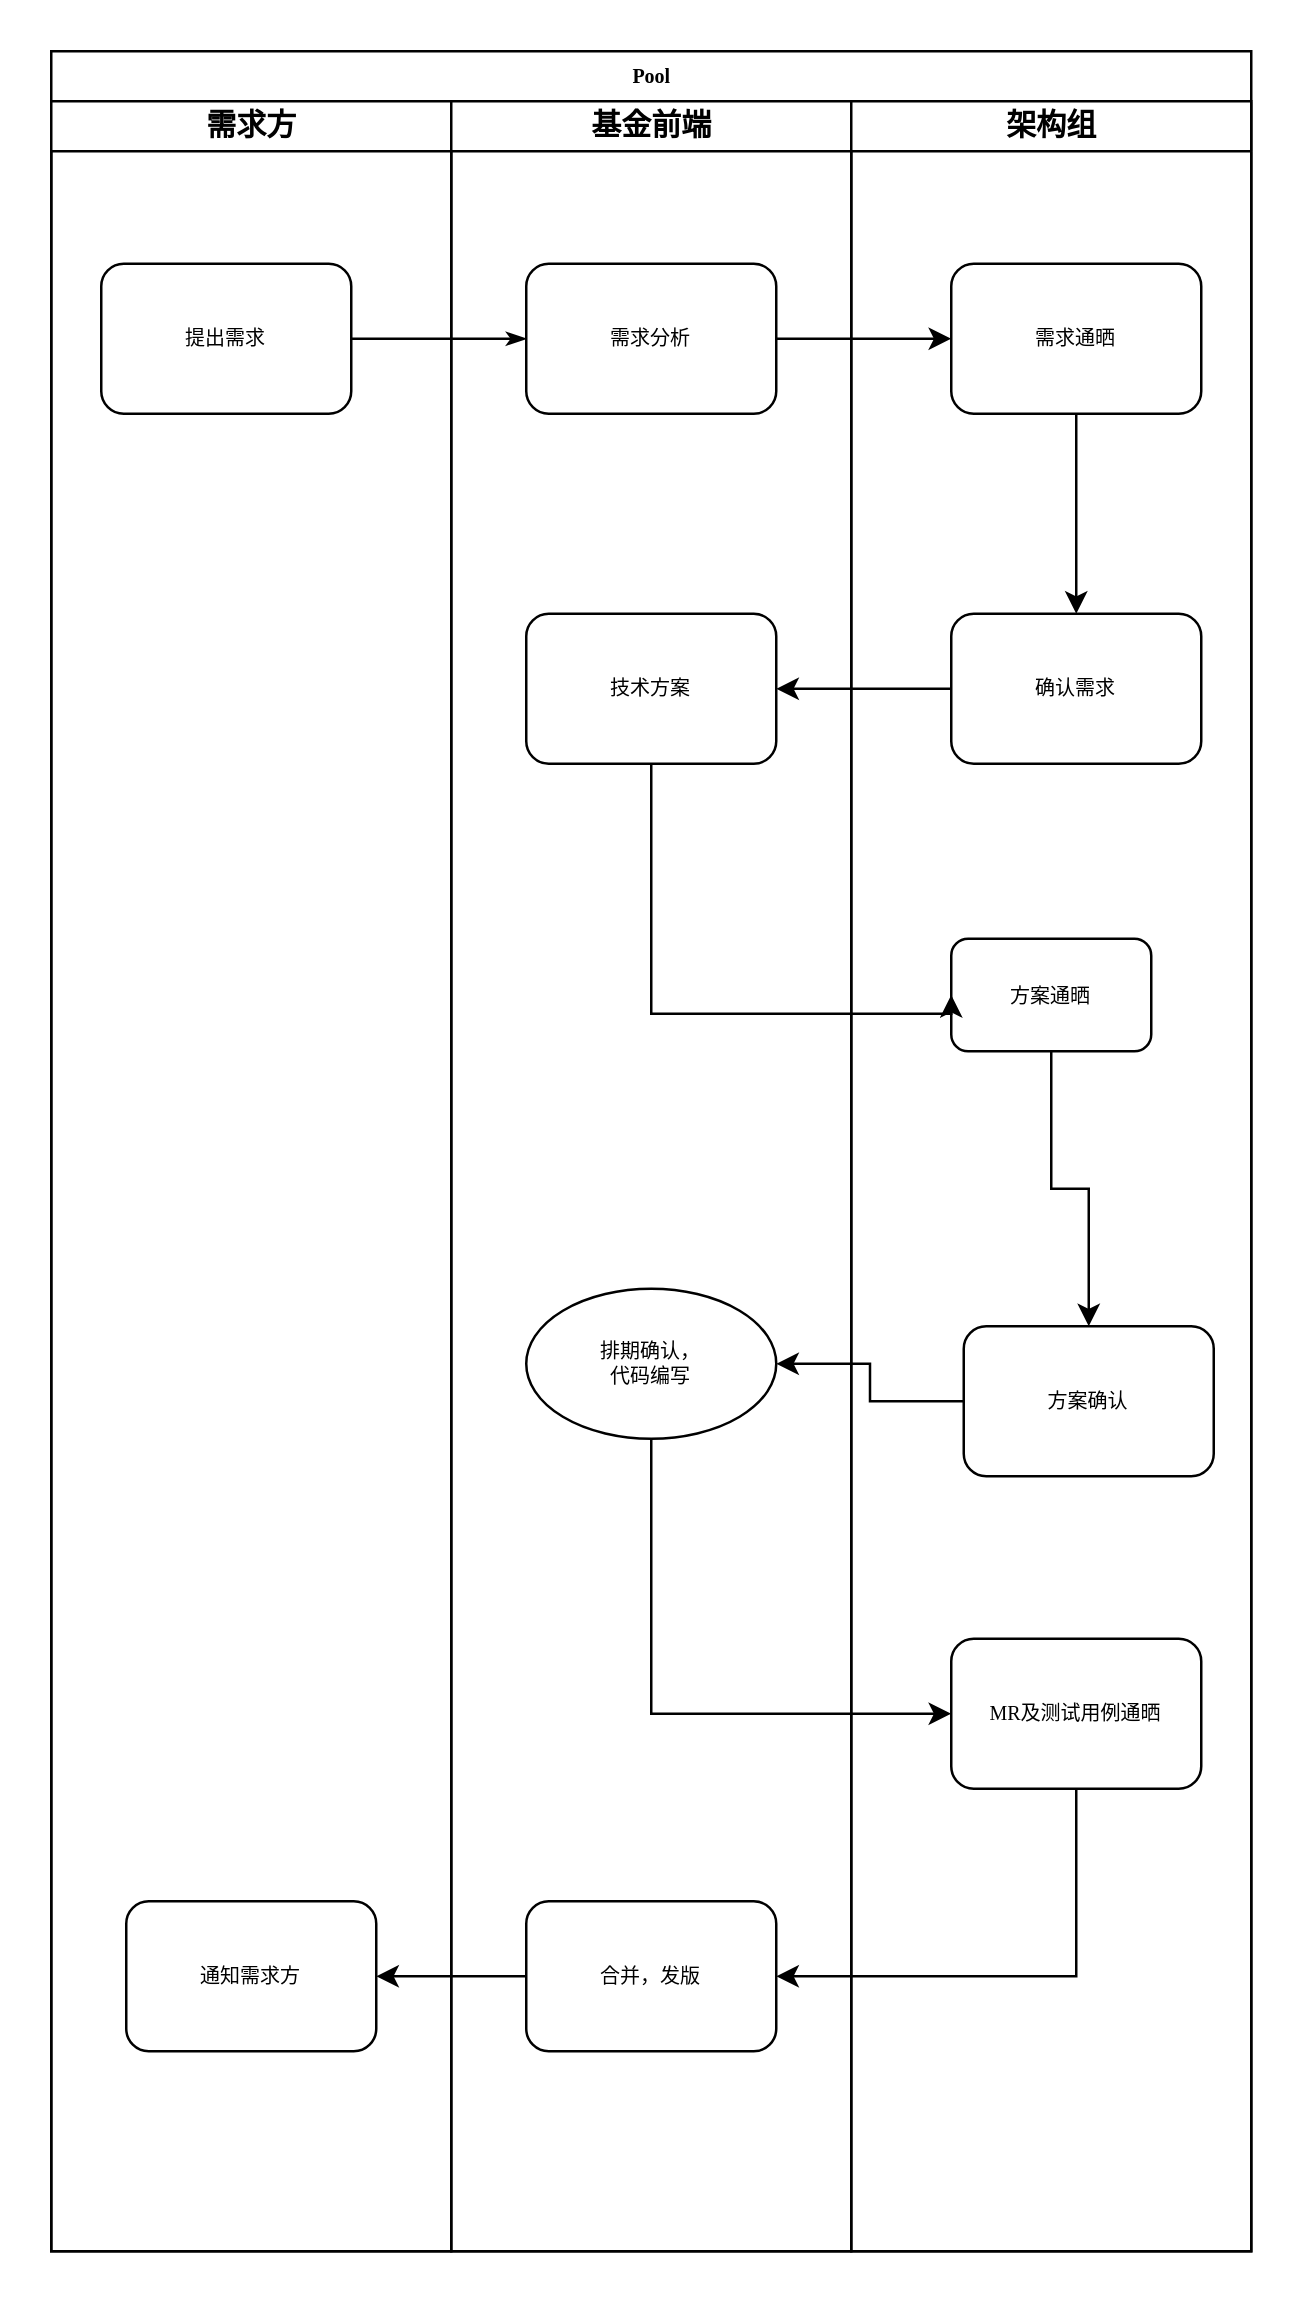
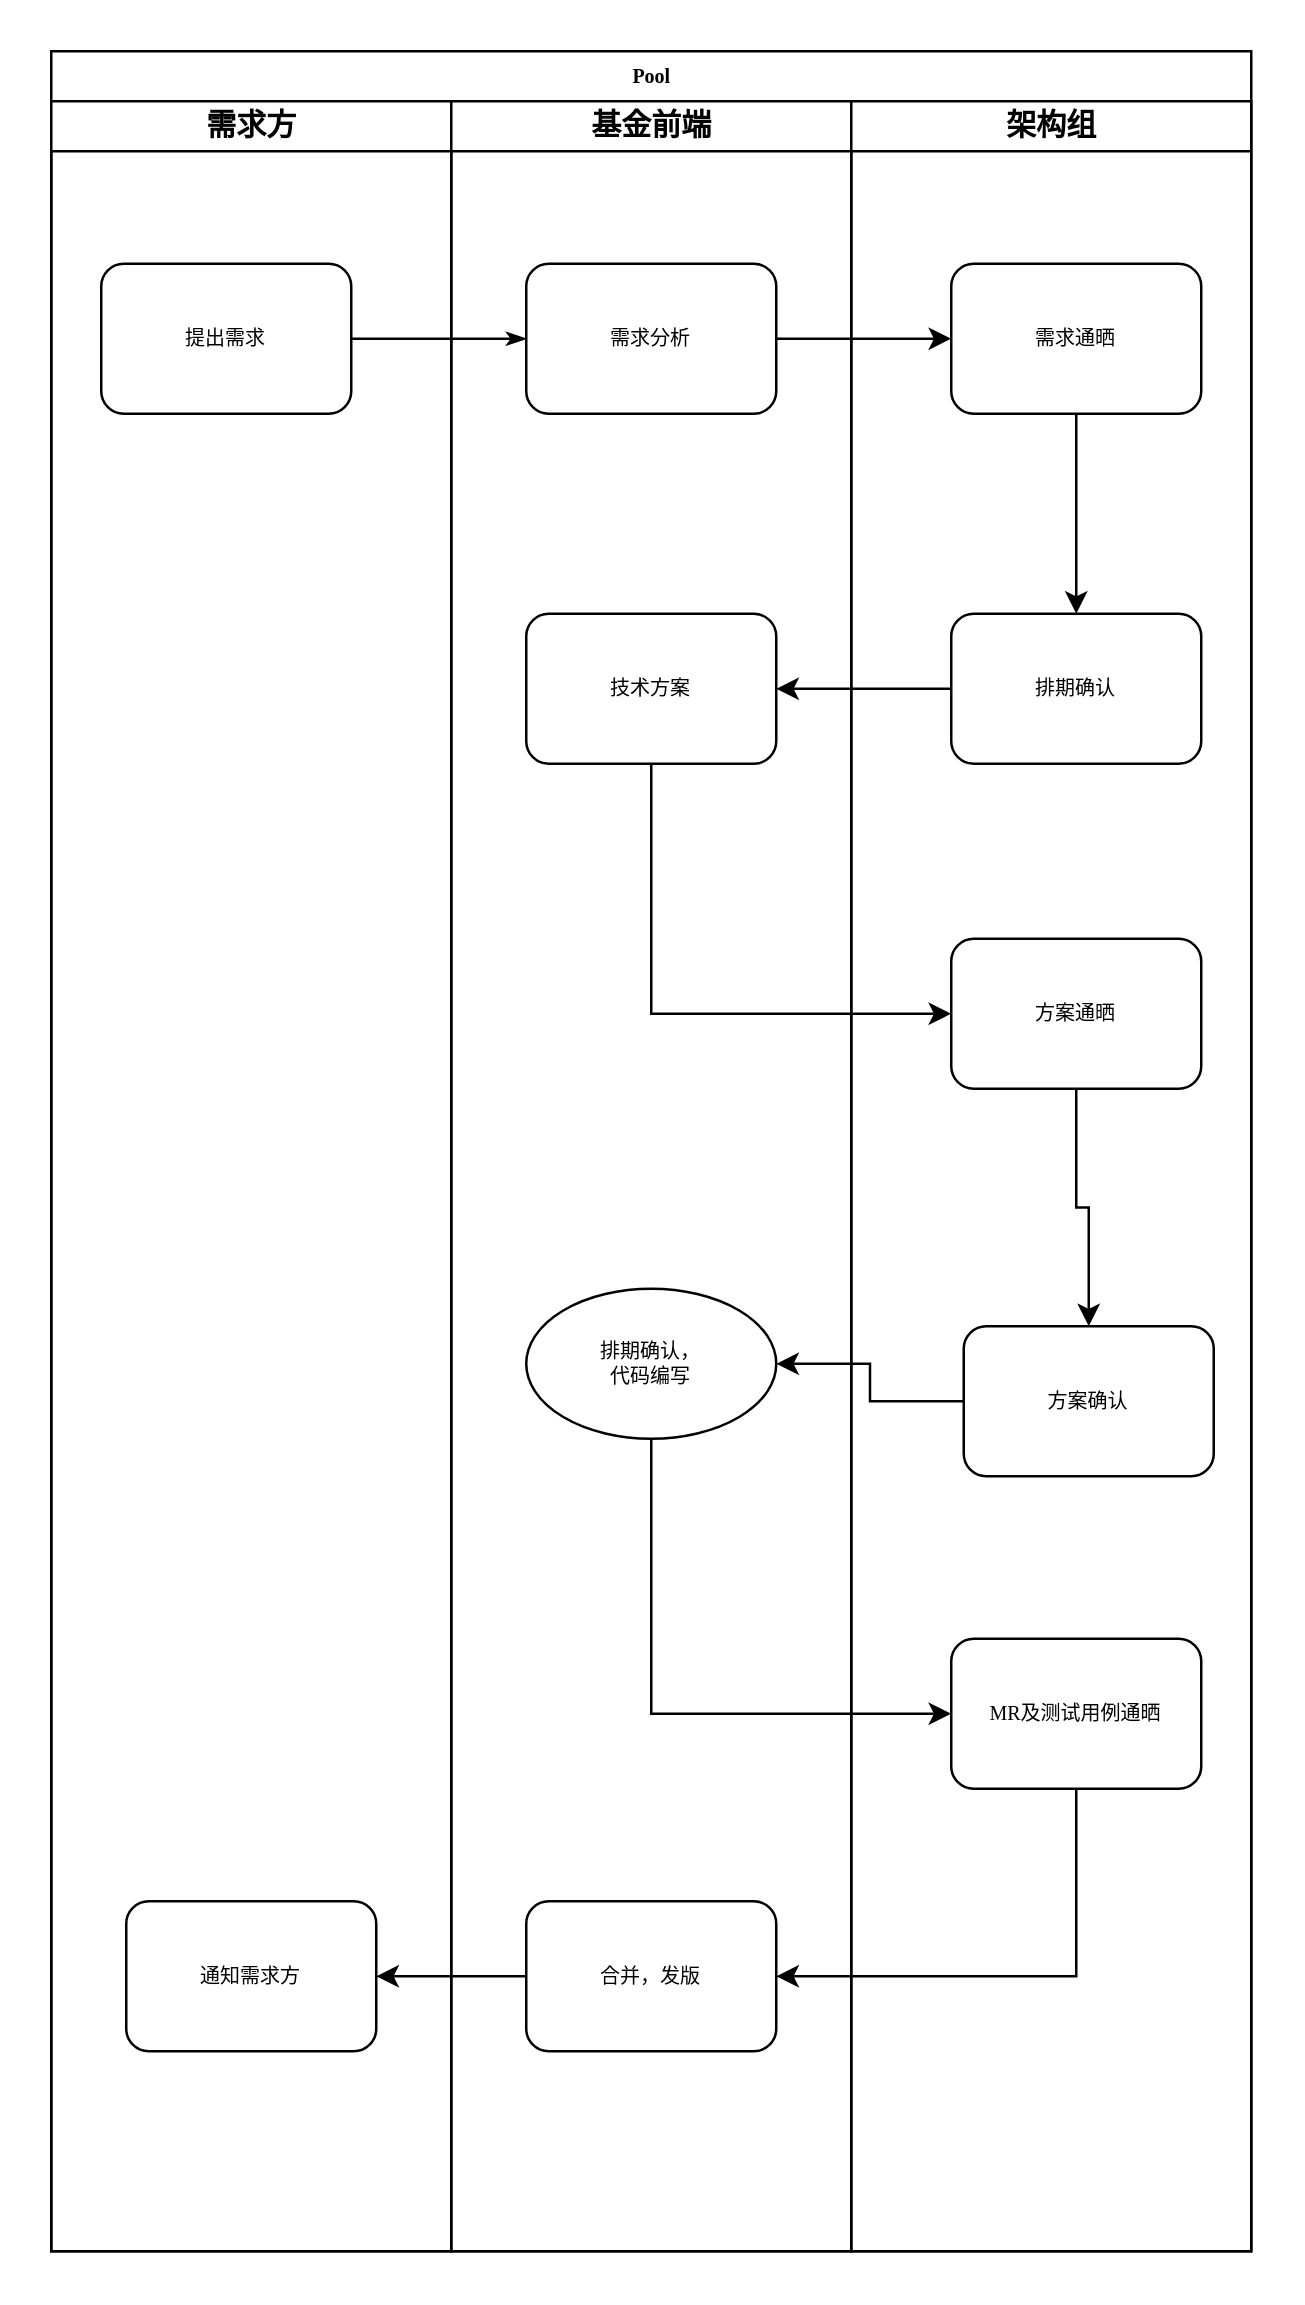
(1076, 689) -> (1076, 689)
(1051, 995) -> (1076, 1014)
